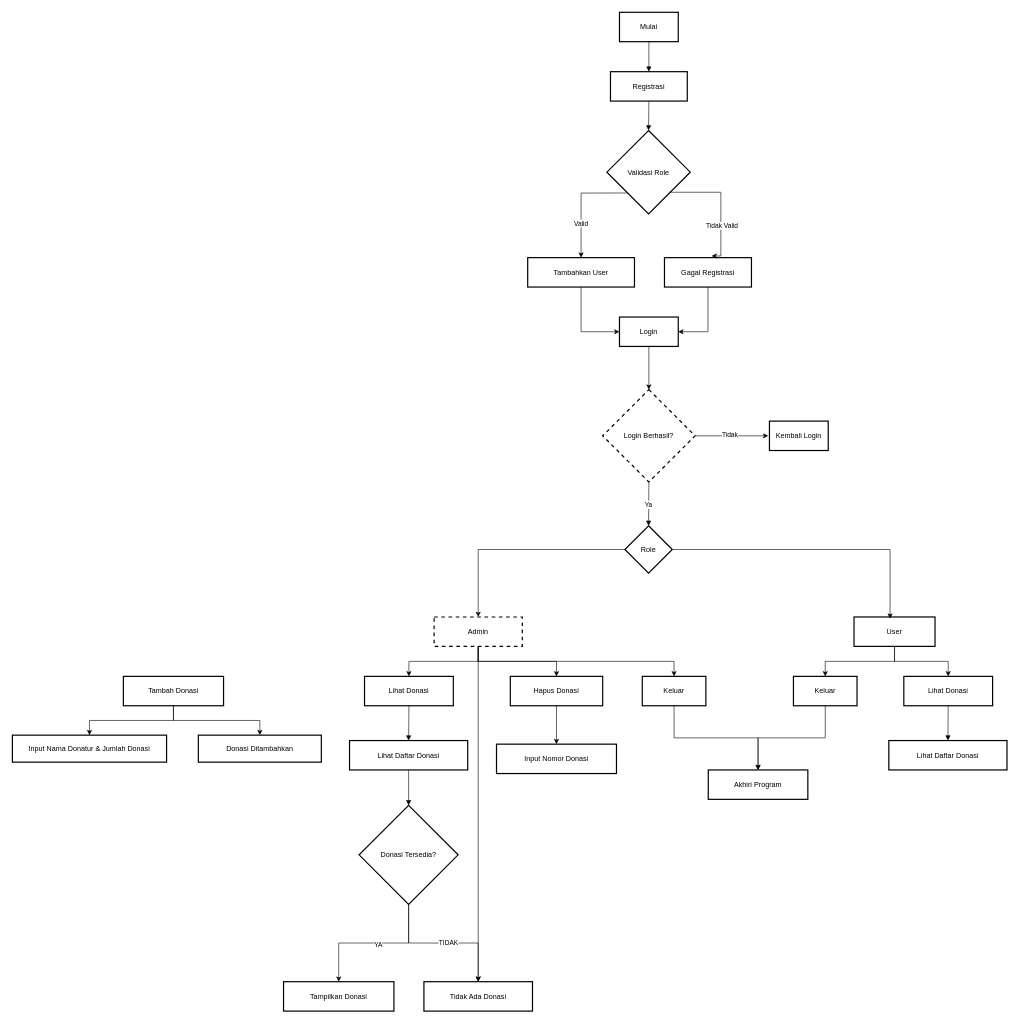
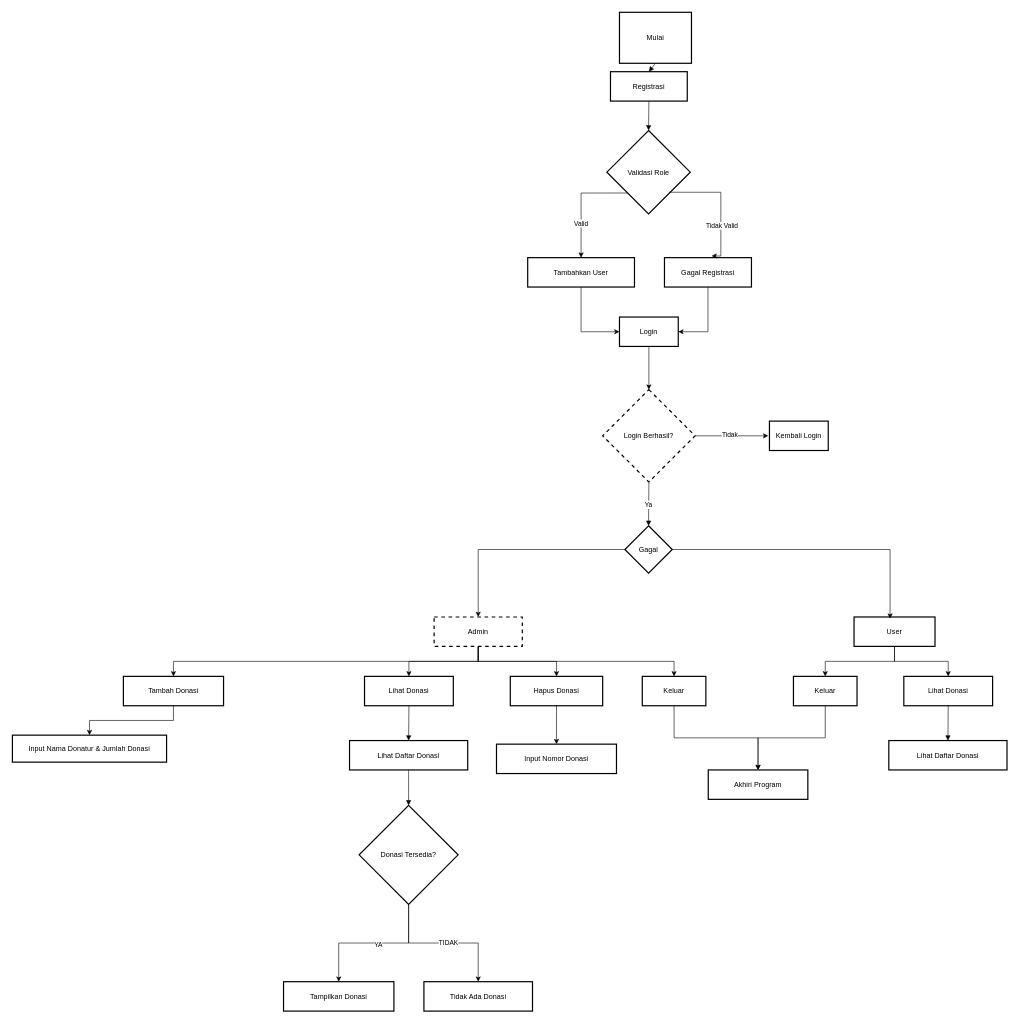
(649, 27) -> (656, 38)
(649, 550) -> (649, 550)
(222, 721) -> none
(260, 749) -> none
(478, 802) -> (285, 662)
